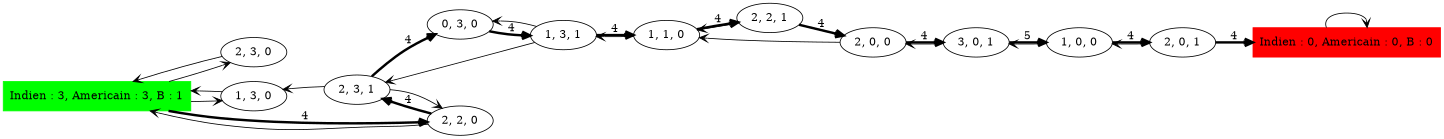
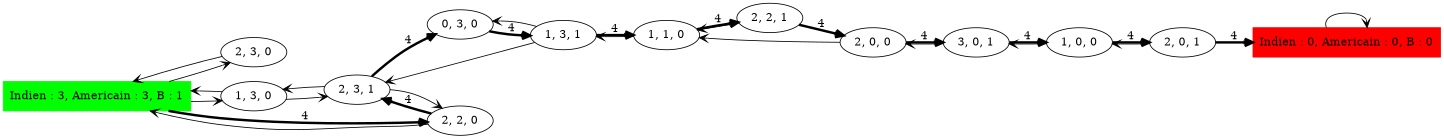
(1028, 36) -> (1028, 36)
none -> (303, 99)
